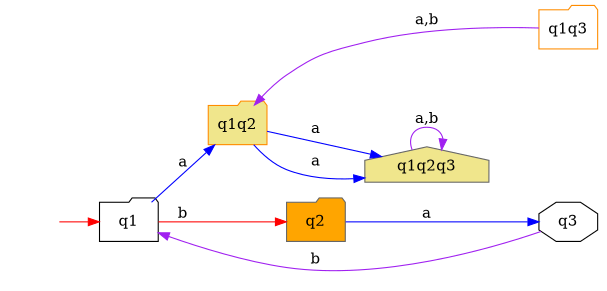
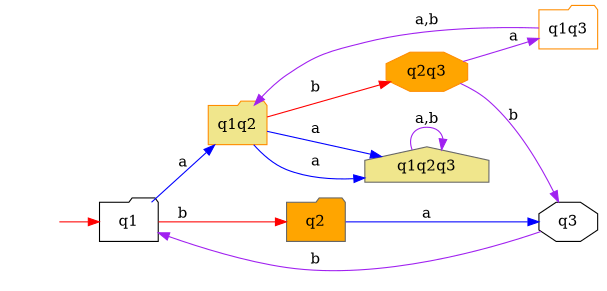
none -> (427, 72)
